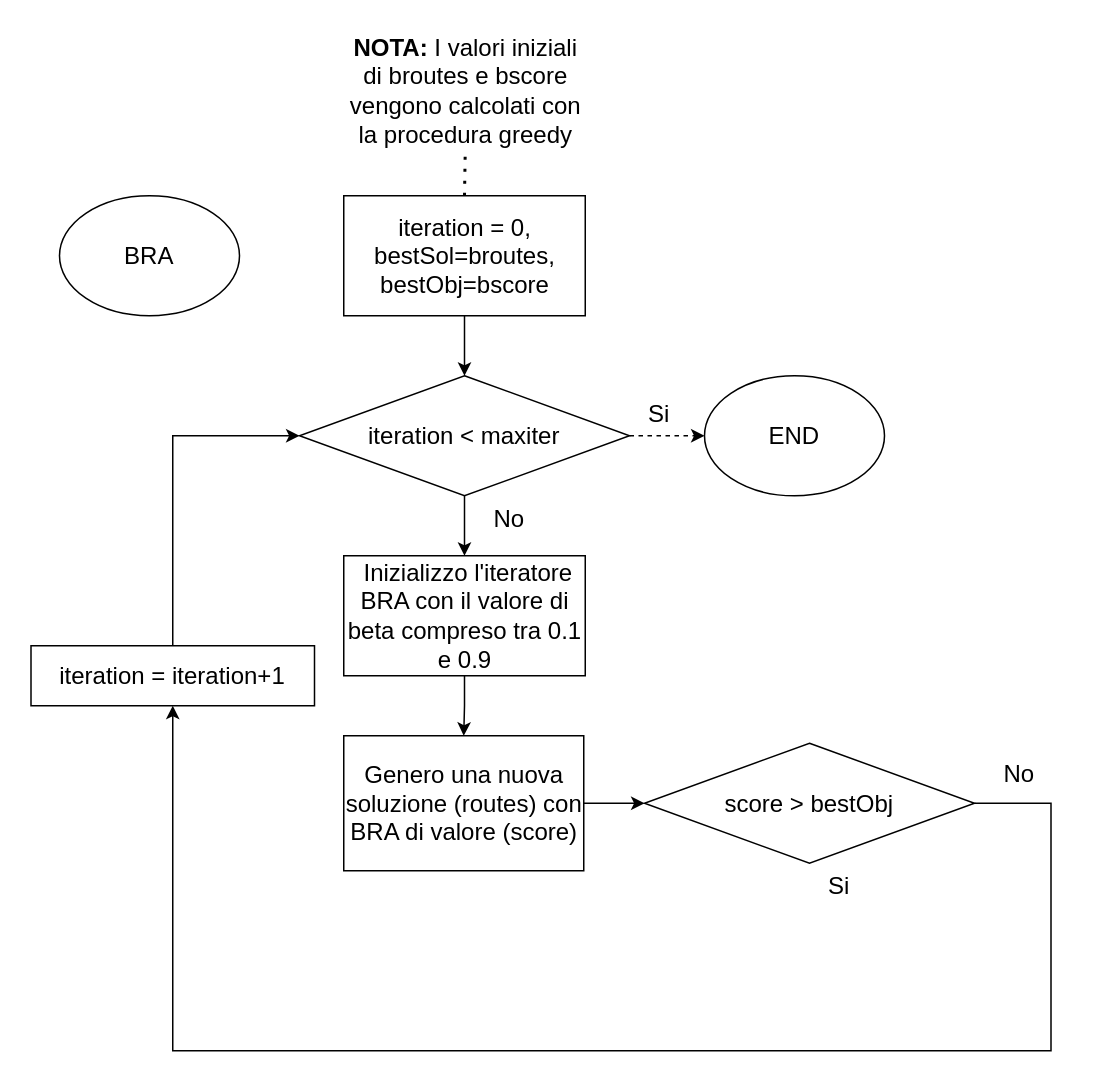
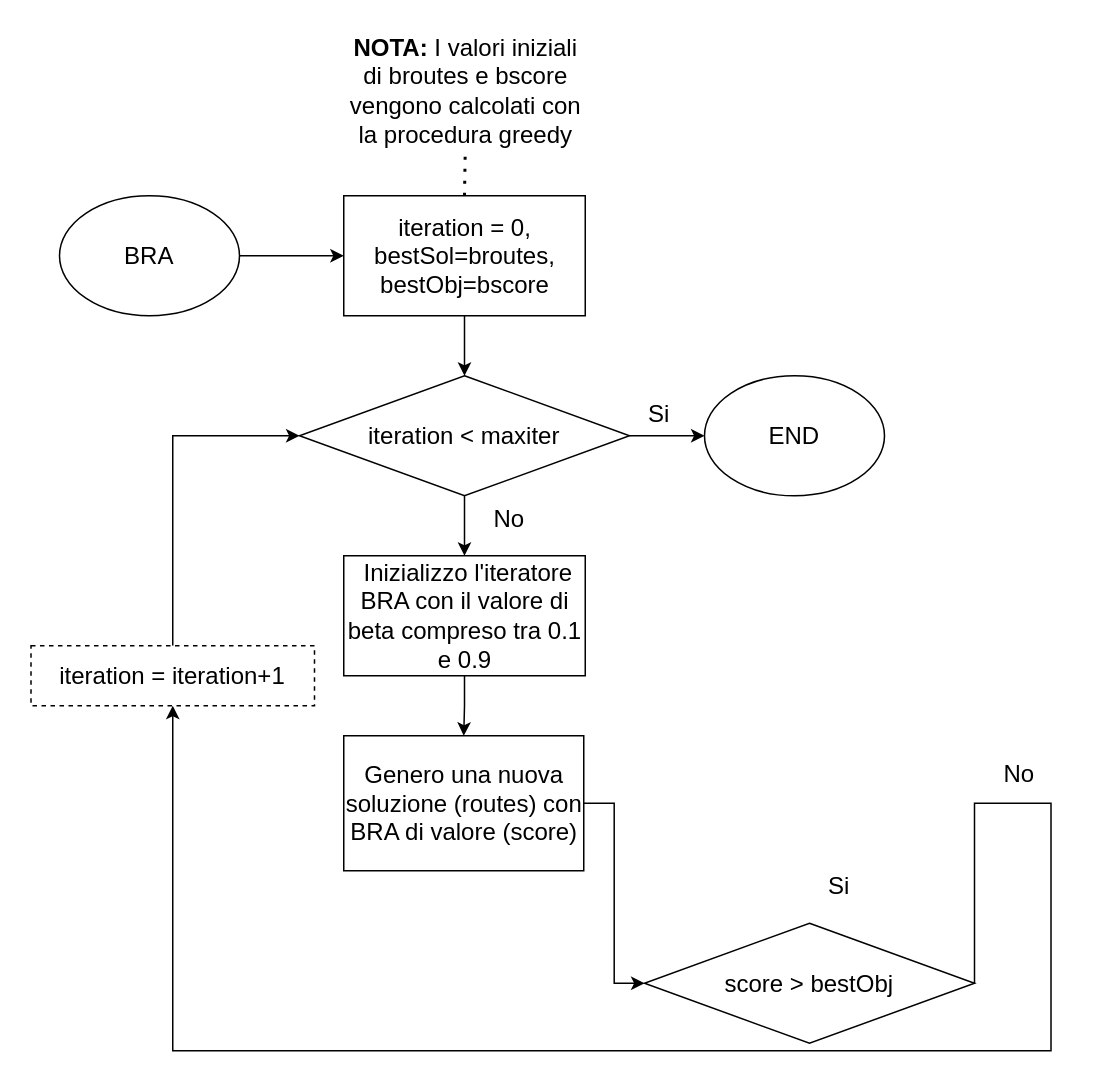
none -> (287, 256)
(662, 436) -> (662, 436)
(173, 676) -> (173, 676)
(809, 803) -> (809, 983)
